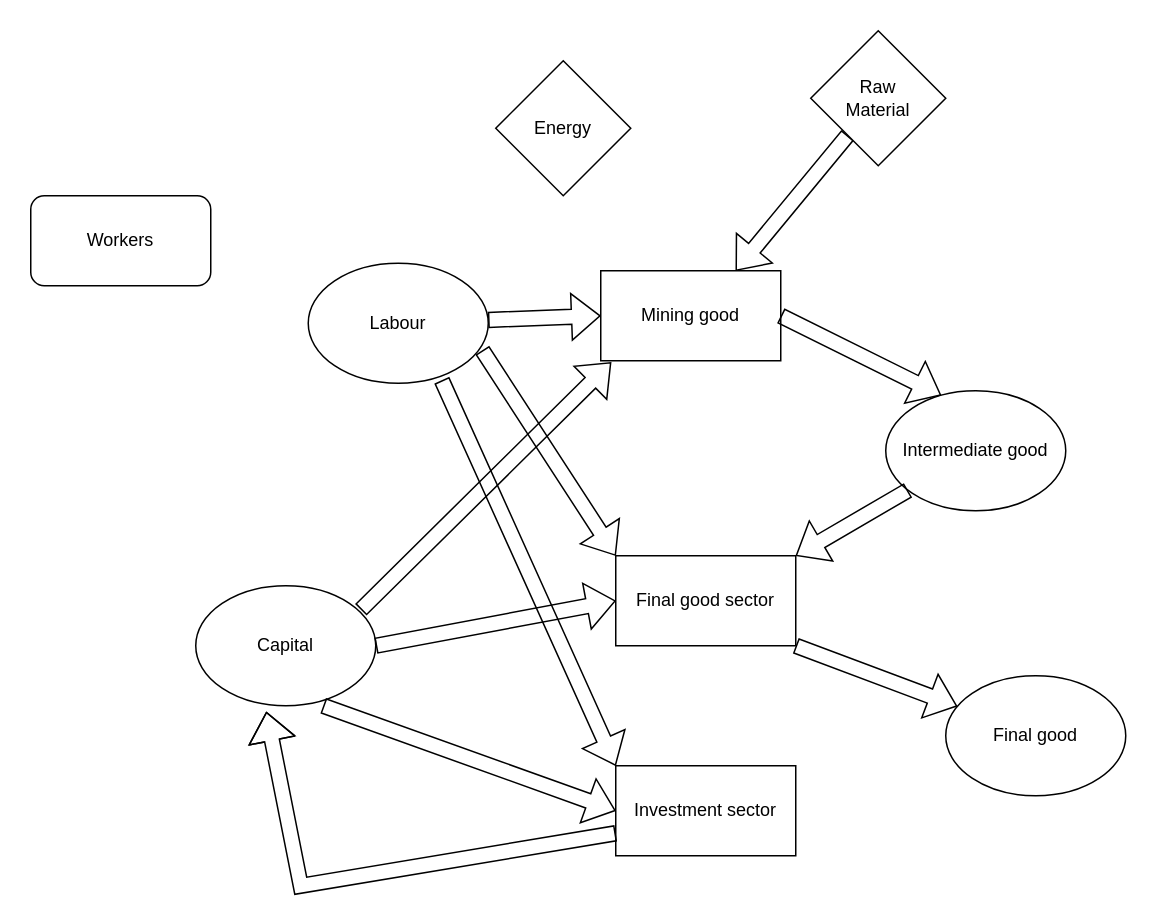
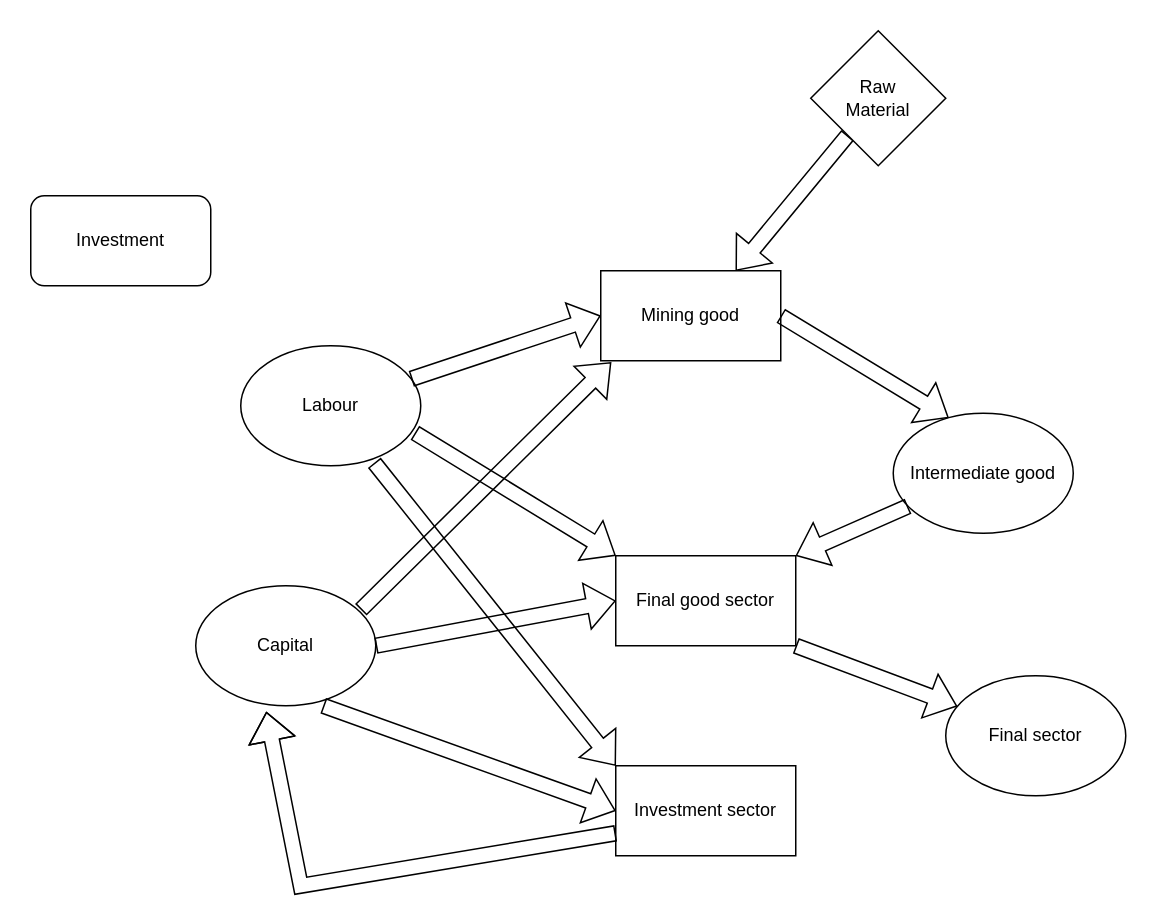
(563, 128) -> none
(121, 241) -> (121, 241)
(398, 323) -> (331, 406)
(976, 451) -> (983, 473)
(1036, 736) -> (1036, 736)
